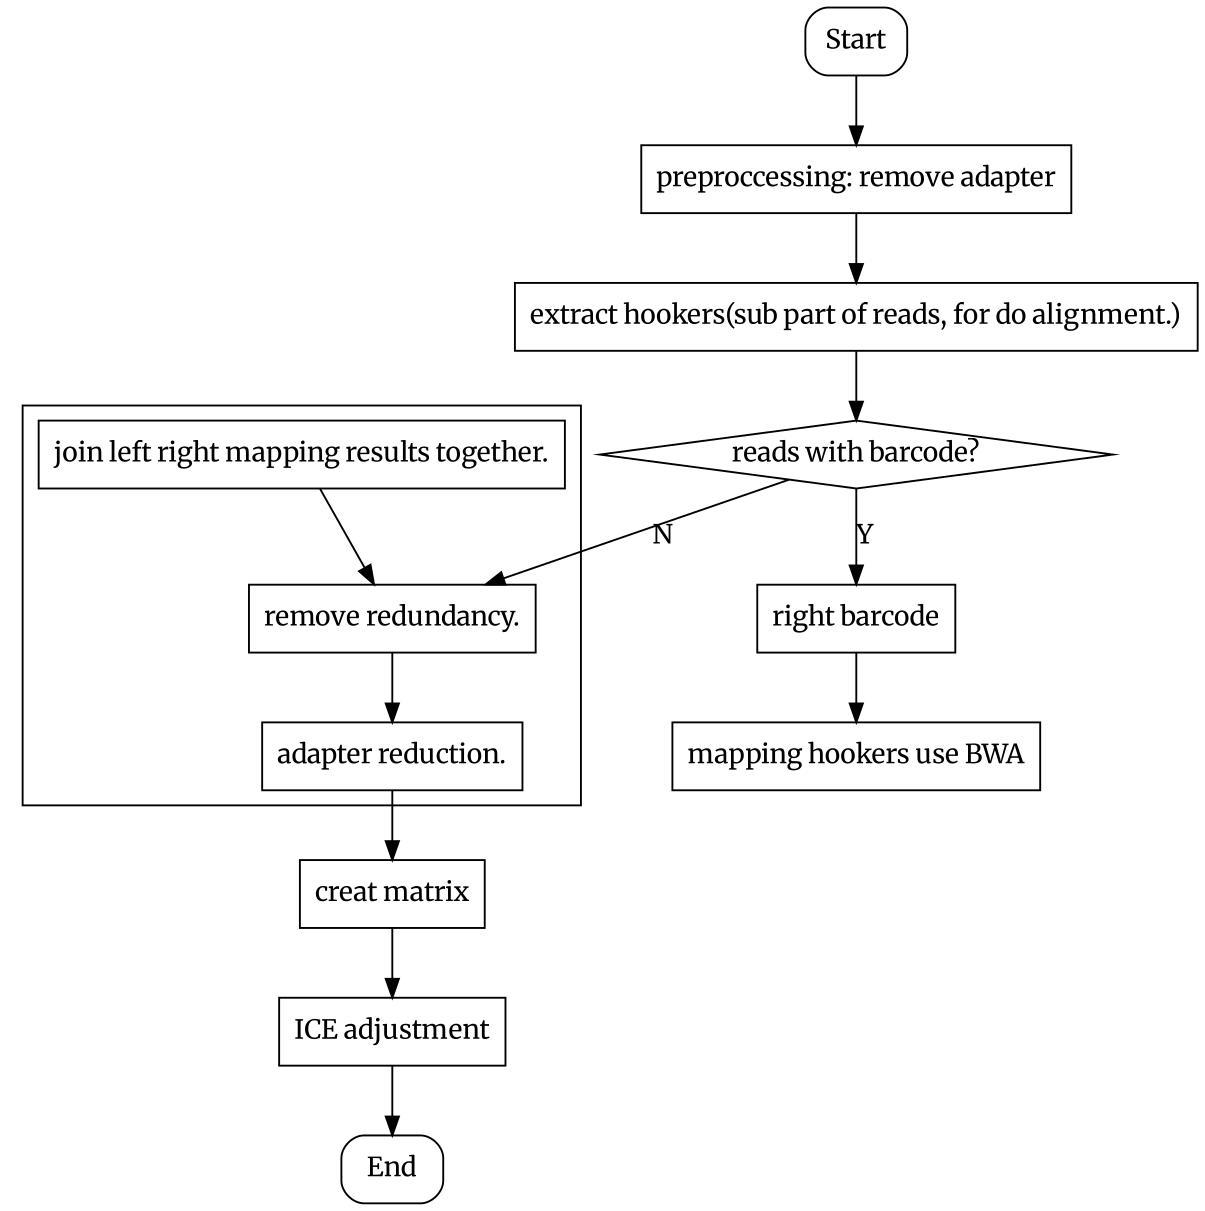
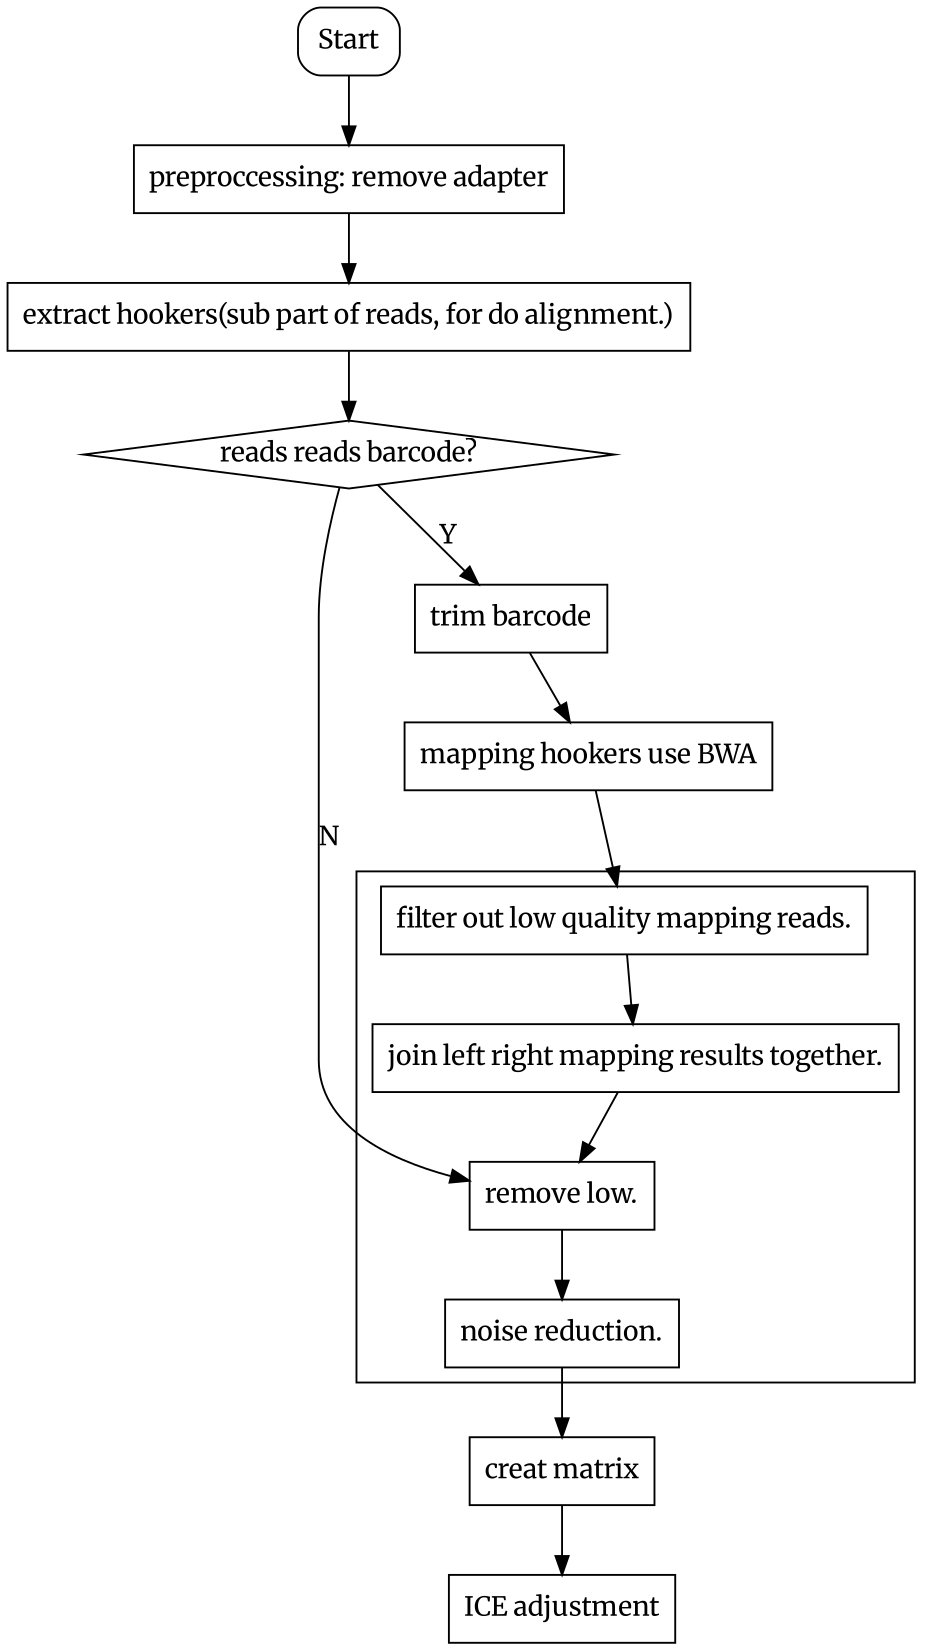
(856, 455) -> (349, 455)
(392, 619) -> (562, 1196)
(856, 619) -> (511, 619)
(392, 756) -> (562, 1333)
none -> (624, 920)
(392, 1169) -> none
